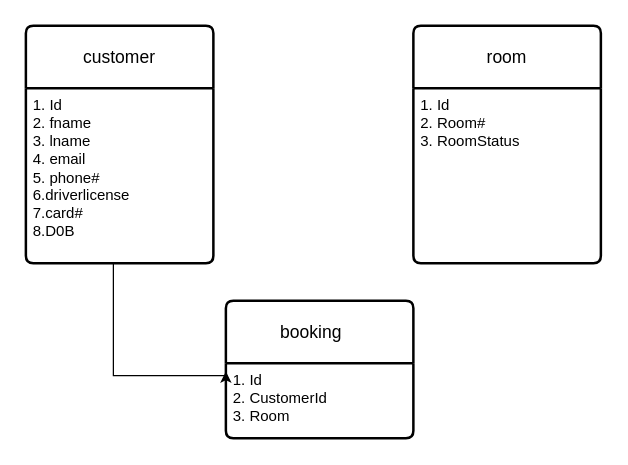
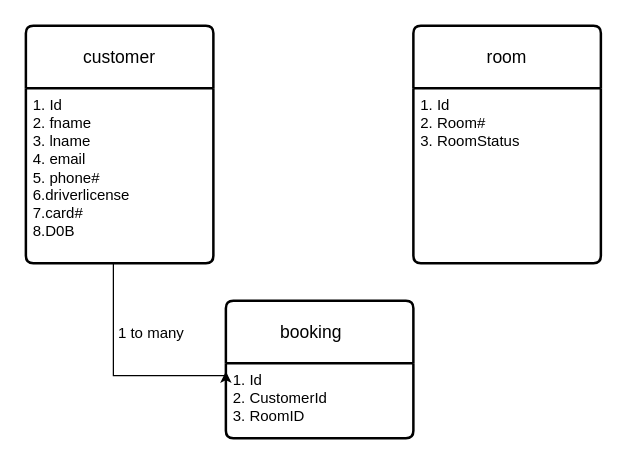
none -> (151, 342)
(284, 399) -> (284, 399)
